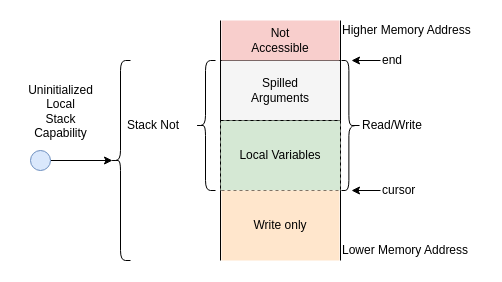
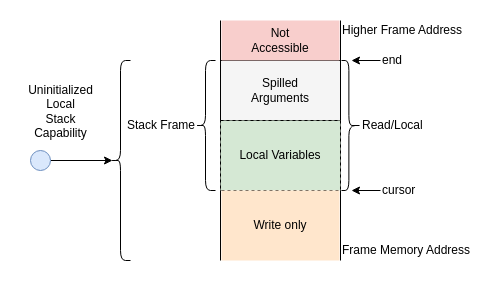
(408, 31) -> (405, 31)
(156, 126) -> (163, 126)
(395, 126) -> (395, 126)
(407, 251) -> (407, 251)
